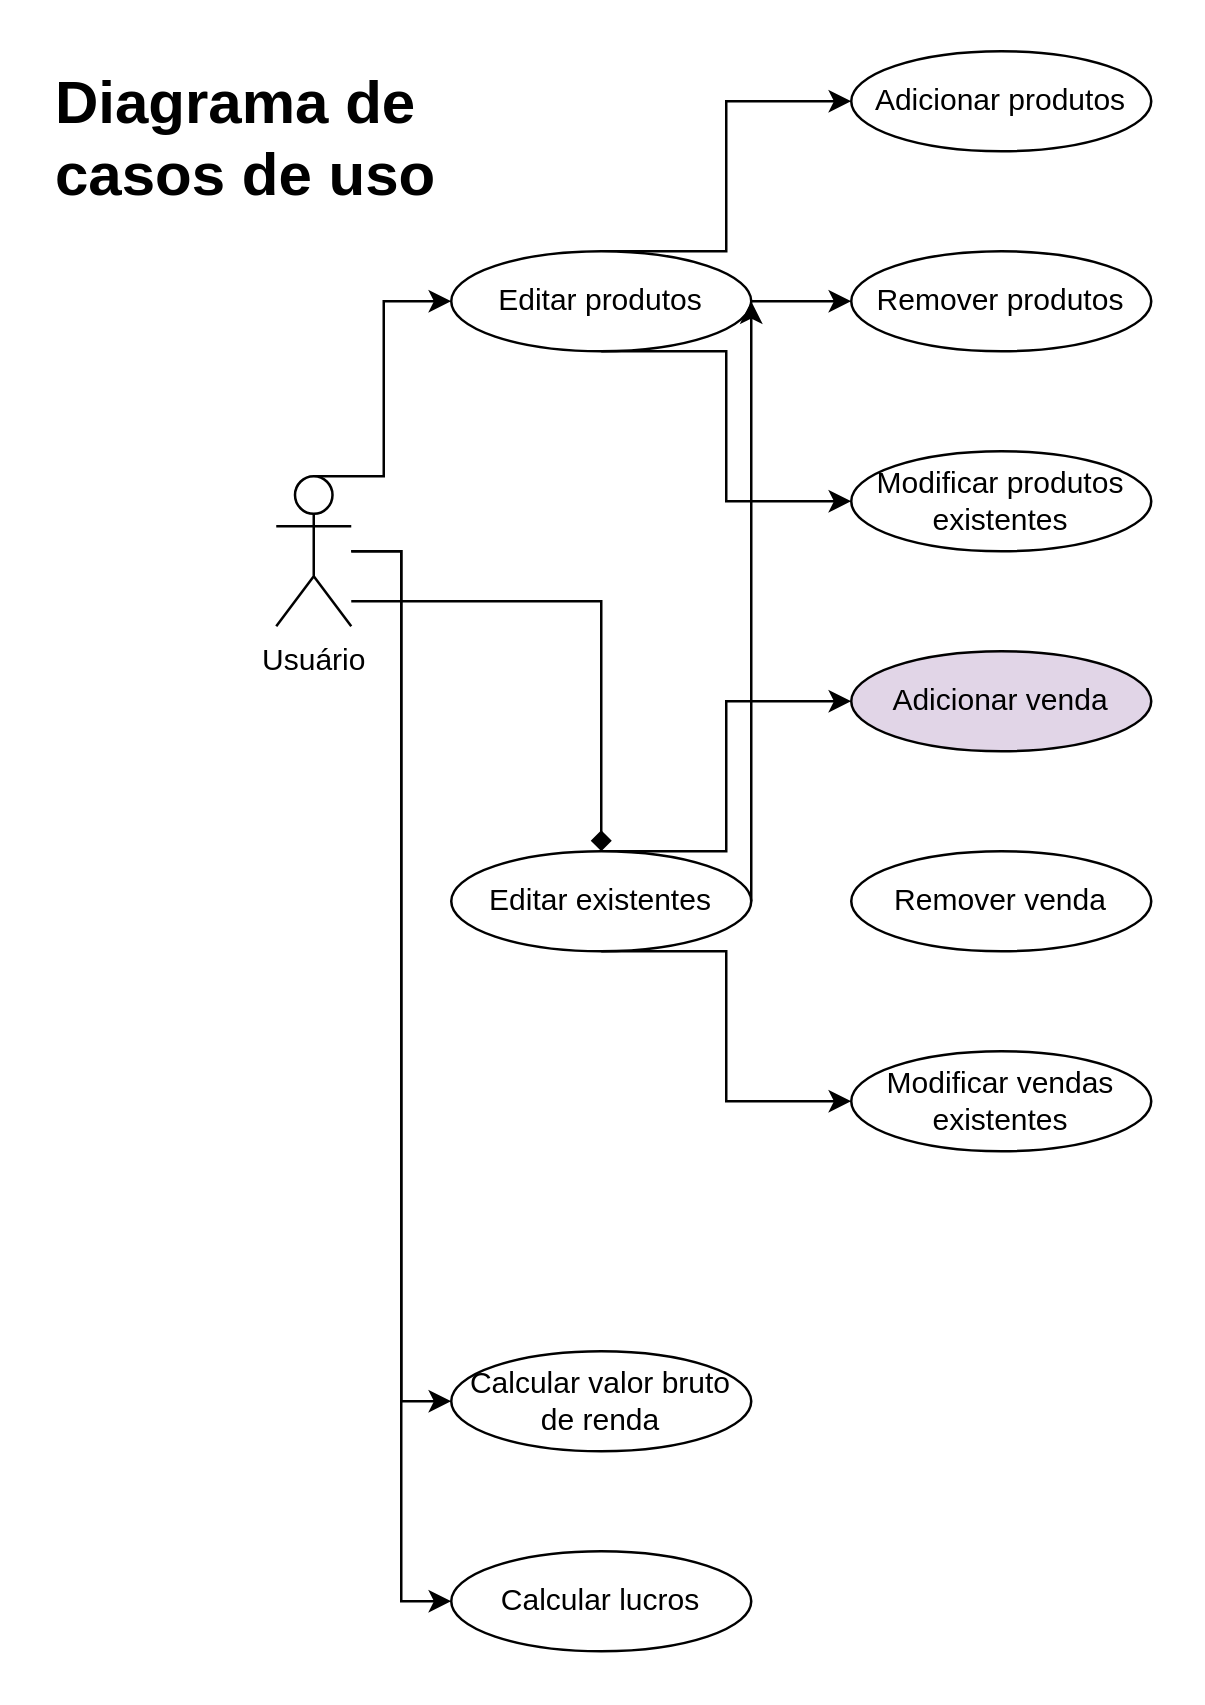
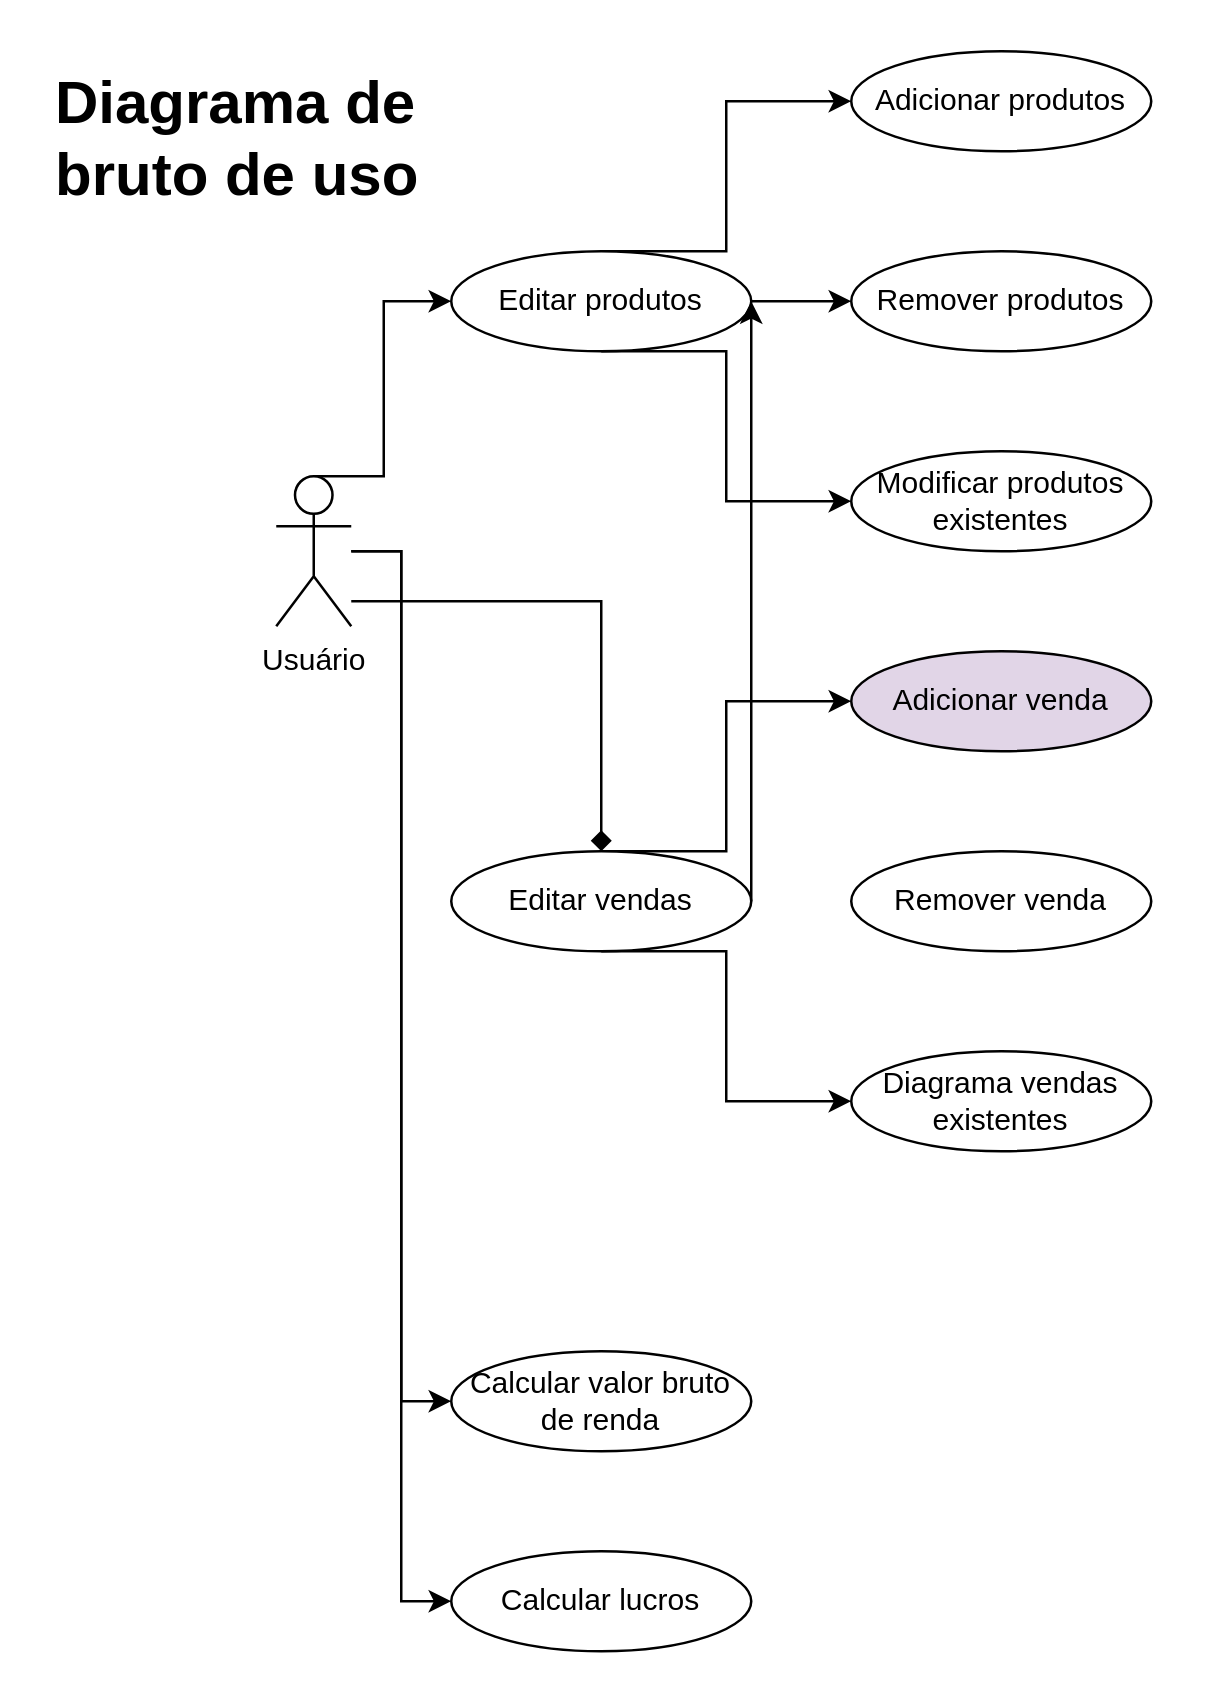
(238, 105) -> (238, 105)
(601, 901) -> (601, 901)
(1001, 1101) -> (1001, 1101)
